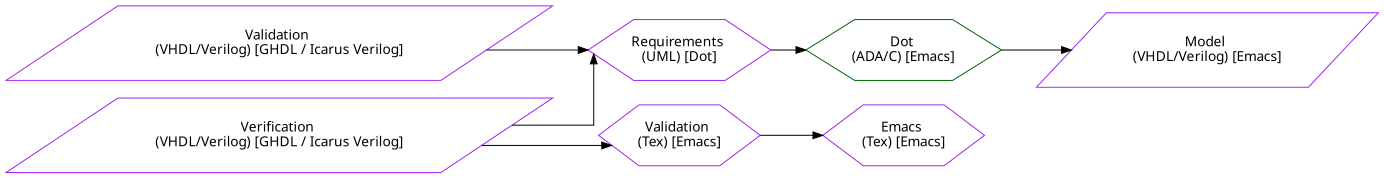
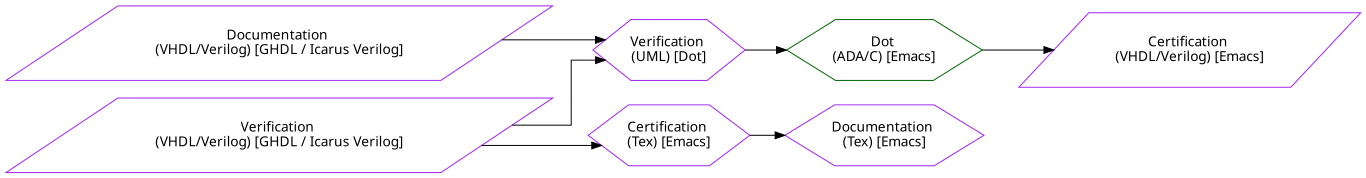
(279, 43) -> (279, 43)
(679, 50) -> (669, 50)
(1207, 50) -> (1190, 50)
(679, 135) -> (669, 135)
(904, 135) -> (884, 135)
